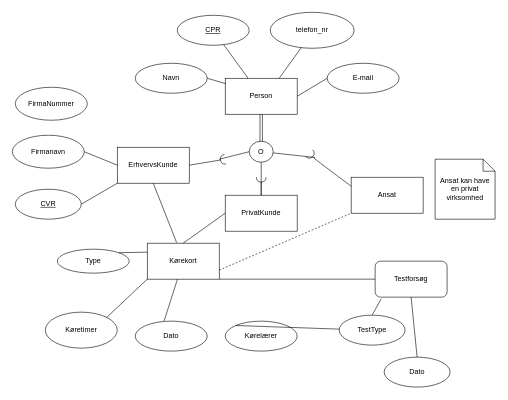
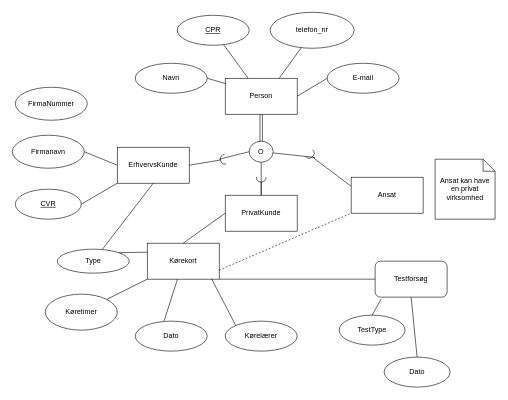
(165, 213) -> (128, 216)
(287, 327) -> (224, 302)
(81, 330) -> (81, 312)
